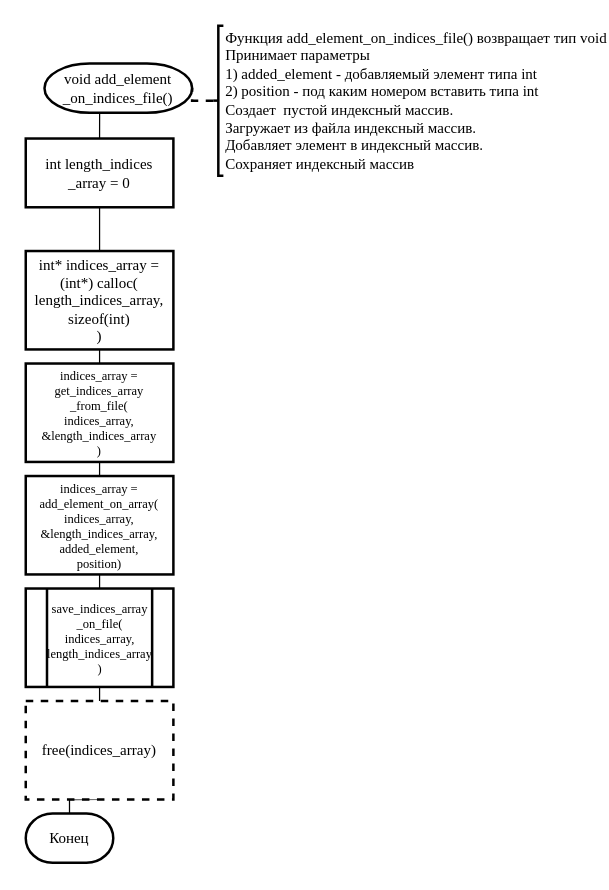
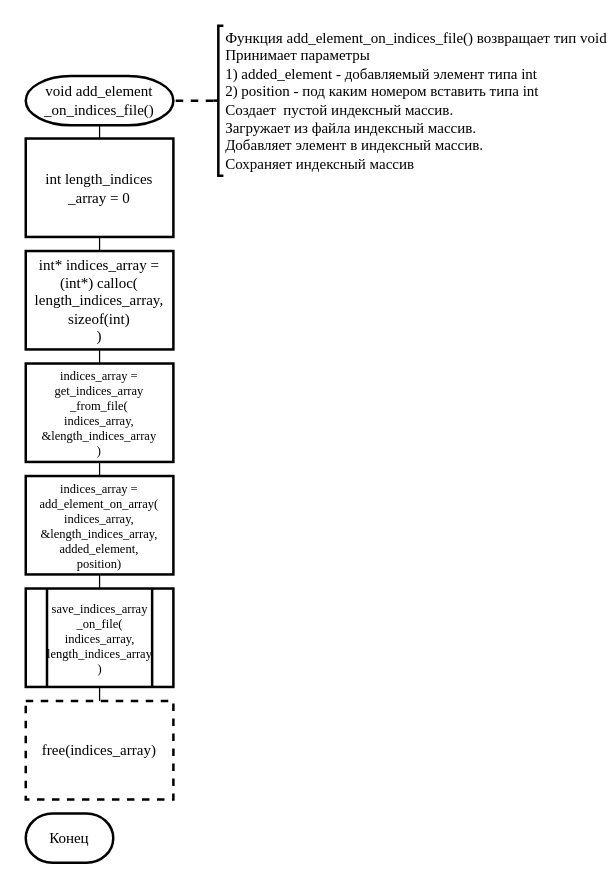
(118, 88) -> (99, 101)
(99, 173) -> (99, 188)
(77, 799) -> none
